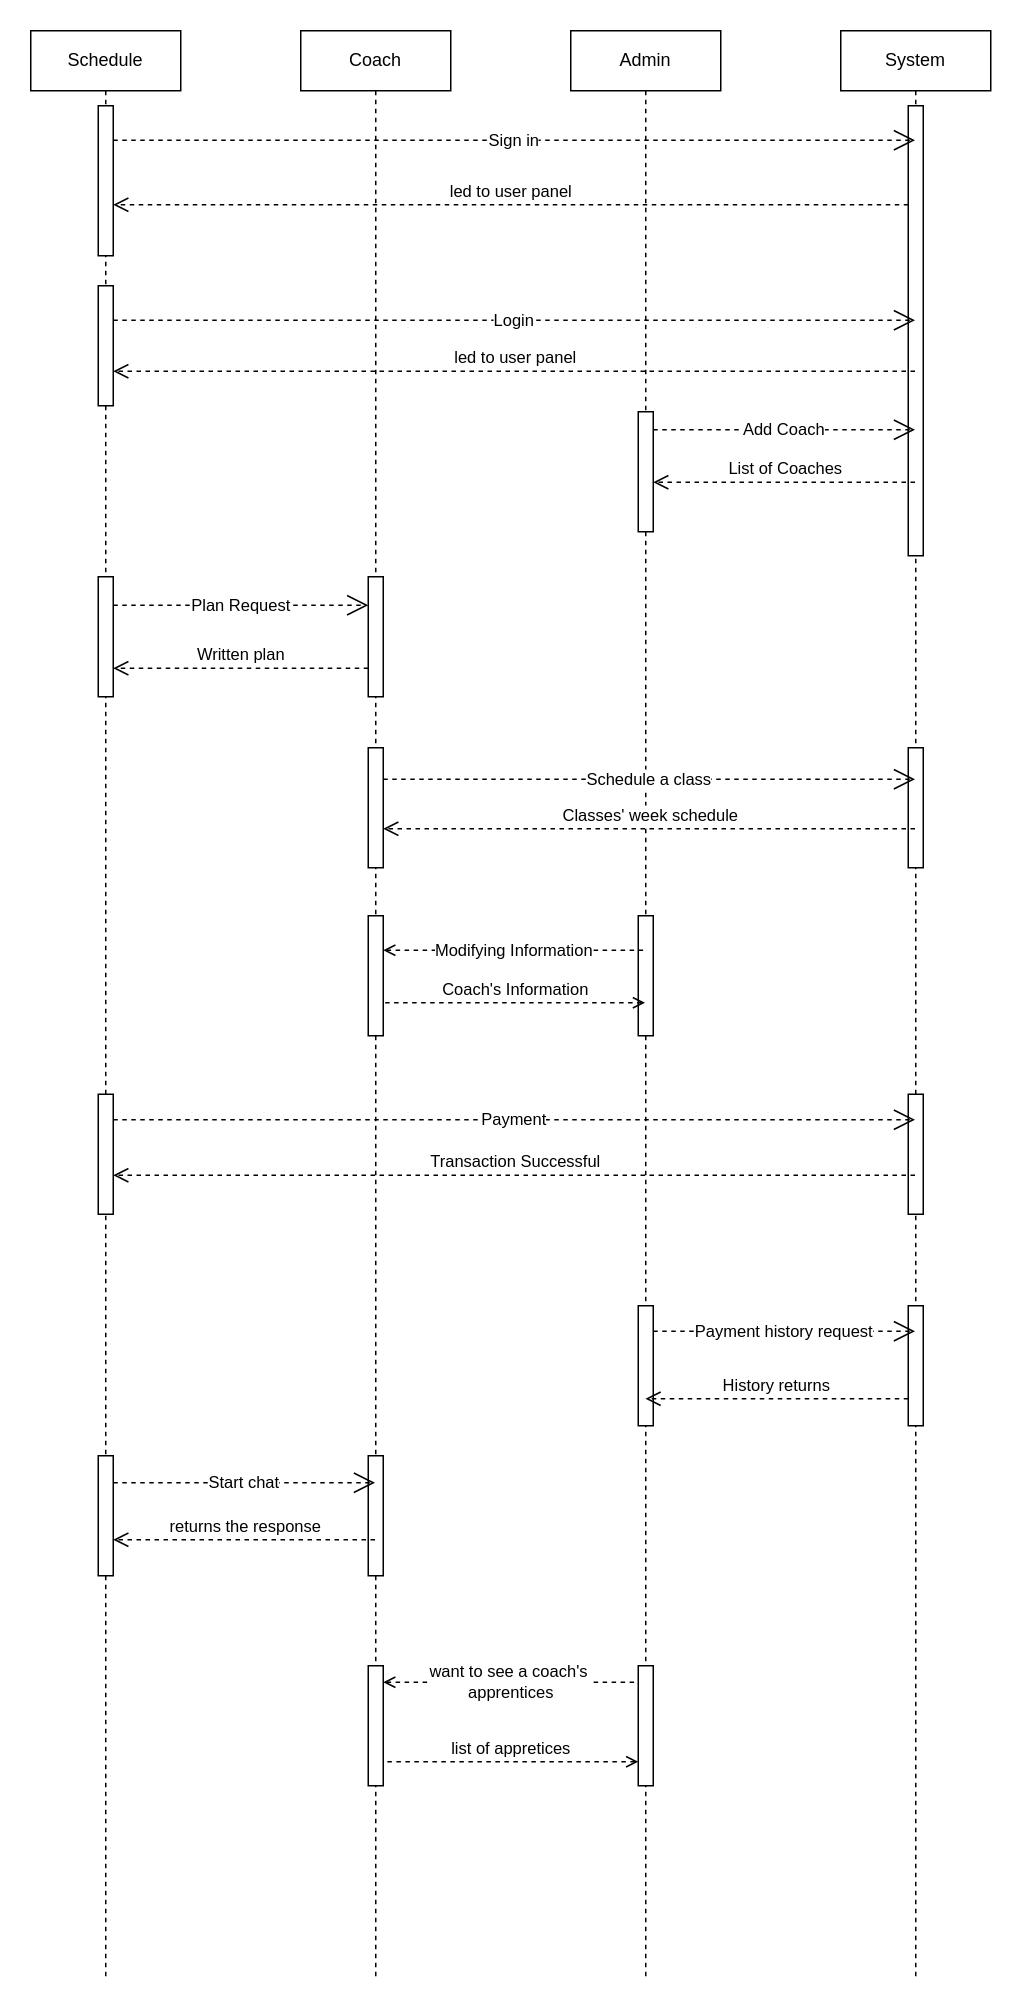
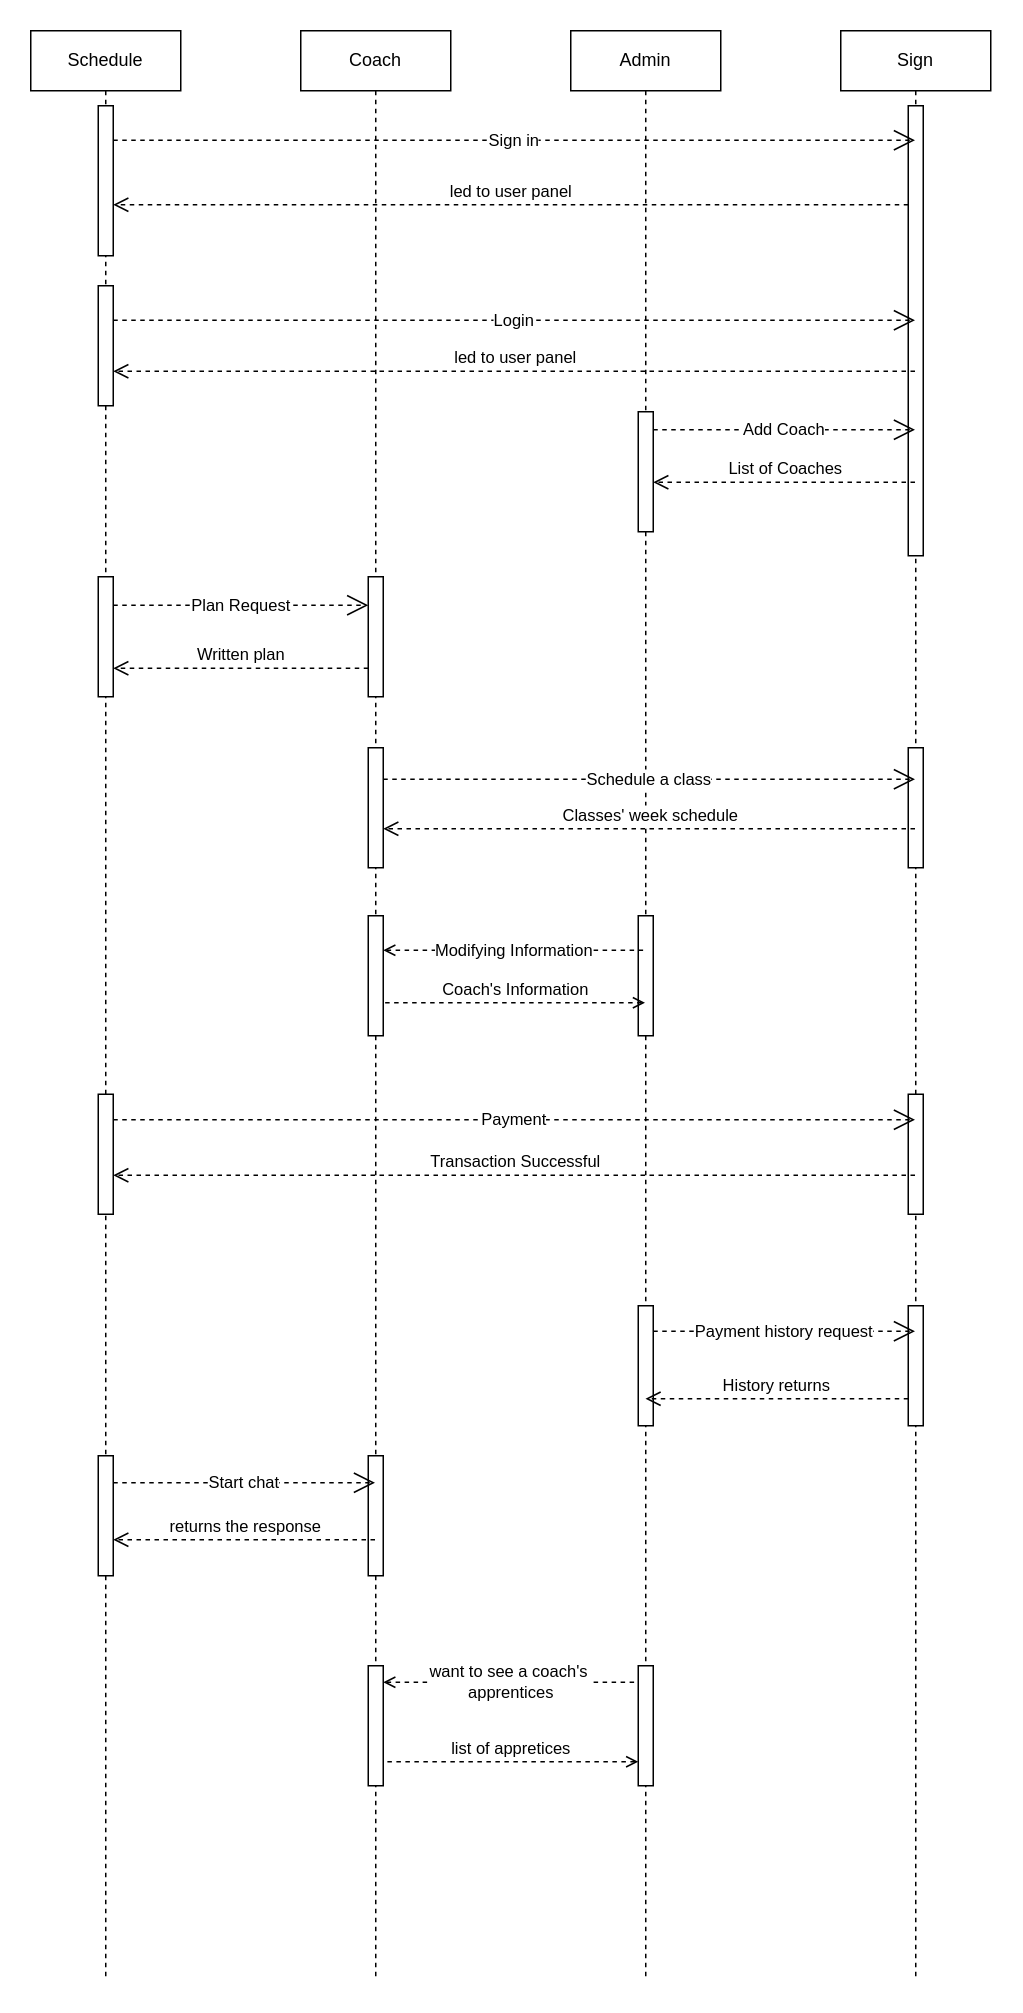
(916, 61) -> (916, 61)
